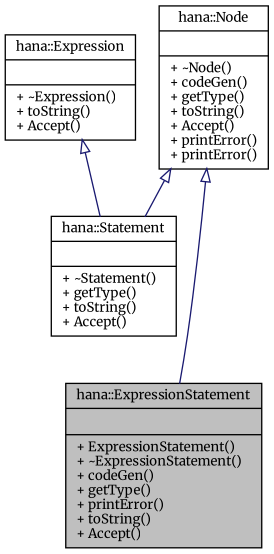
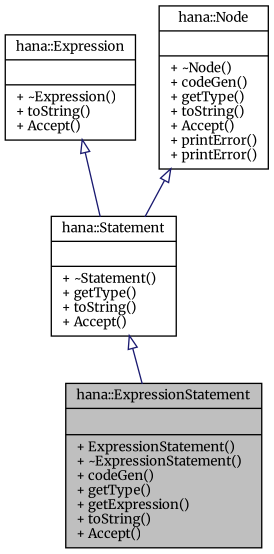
(194, 283) -> (138, 366)
(120, 505) -> (134, 505)
